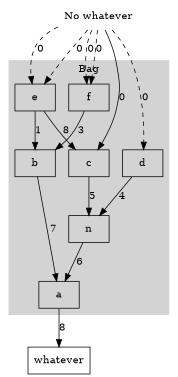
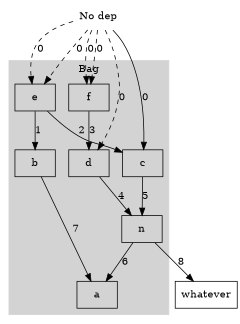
(99, 16) -> (99, 16)
(75, 129) -> (89, 127)
(67, 130) -> (82, 130)
(59, 324) -> (174, 262)
